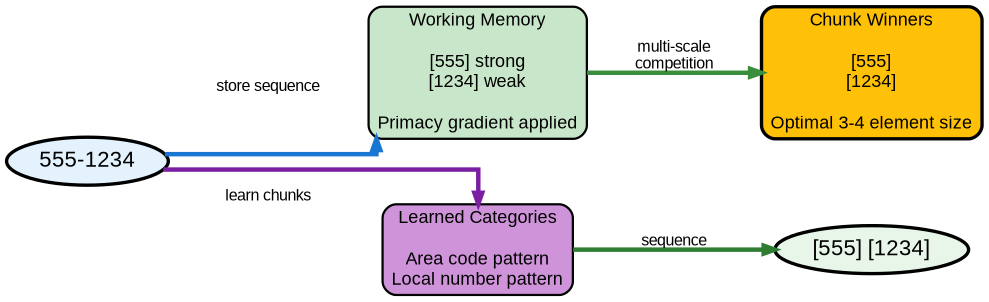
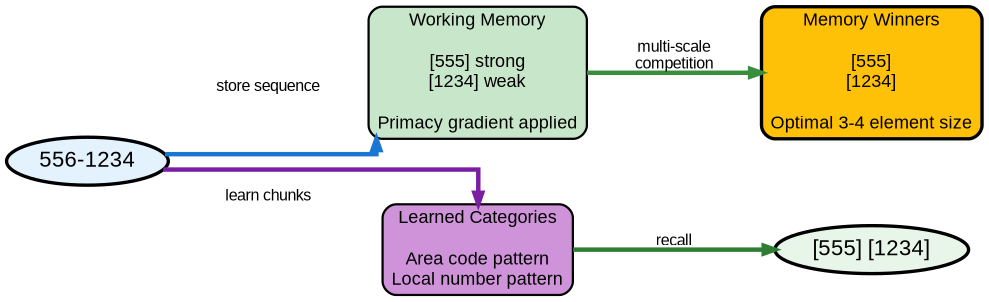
(872, 73) -> (872, 73)
(87, 161) -> (87, 161)
(674, 241) -> (674, 241)
